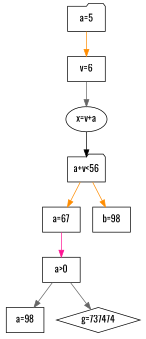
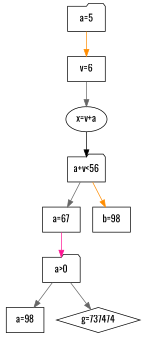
(76, 191) -> (76, 191)
(61, 270) -> (61, 270)
